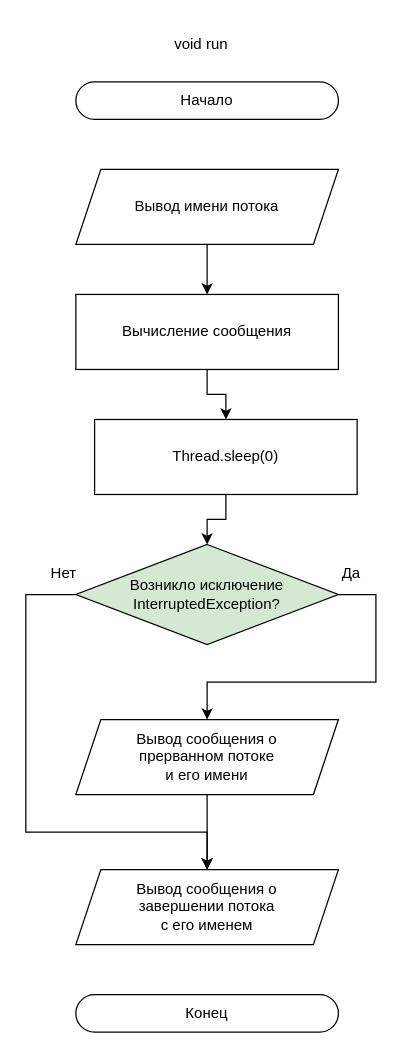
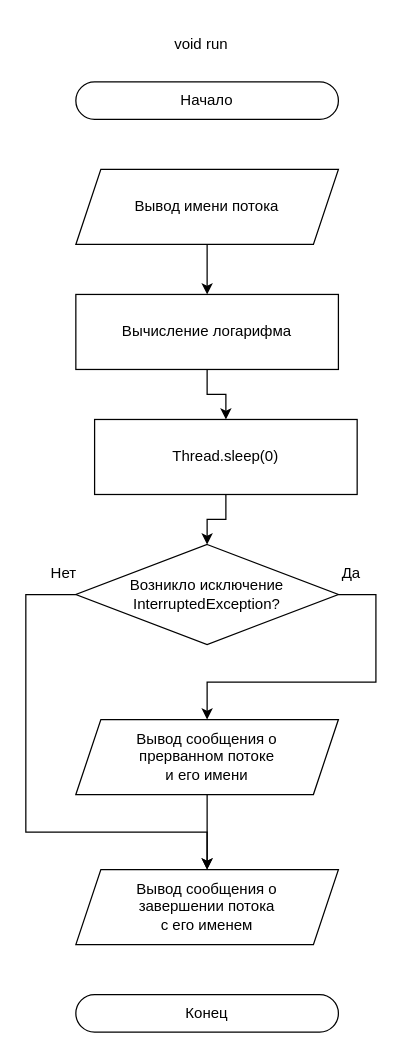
(207, 332) -> (207, 332)
(207, 594) -> (207, 594)
